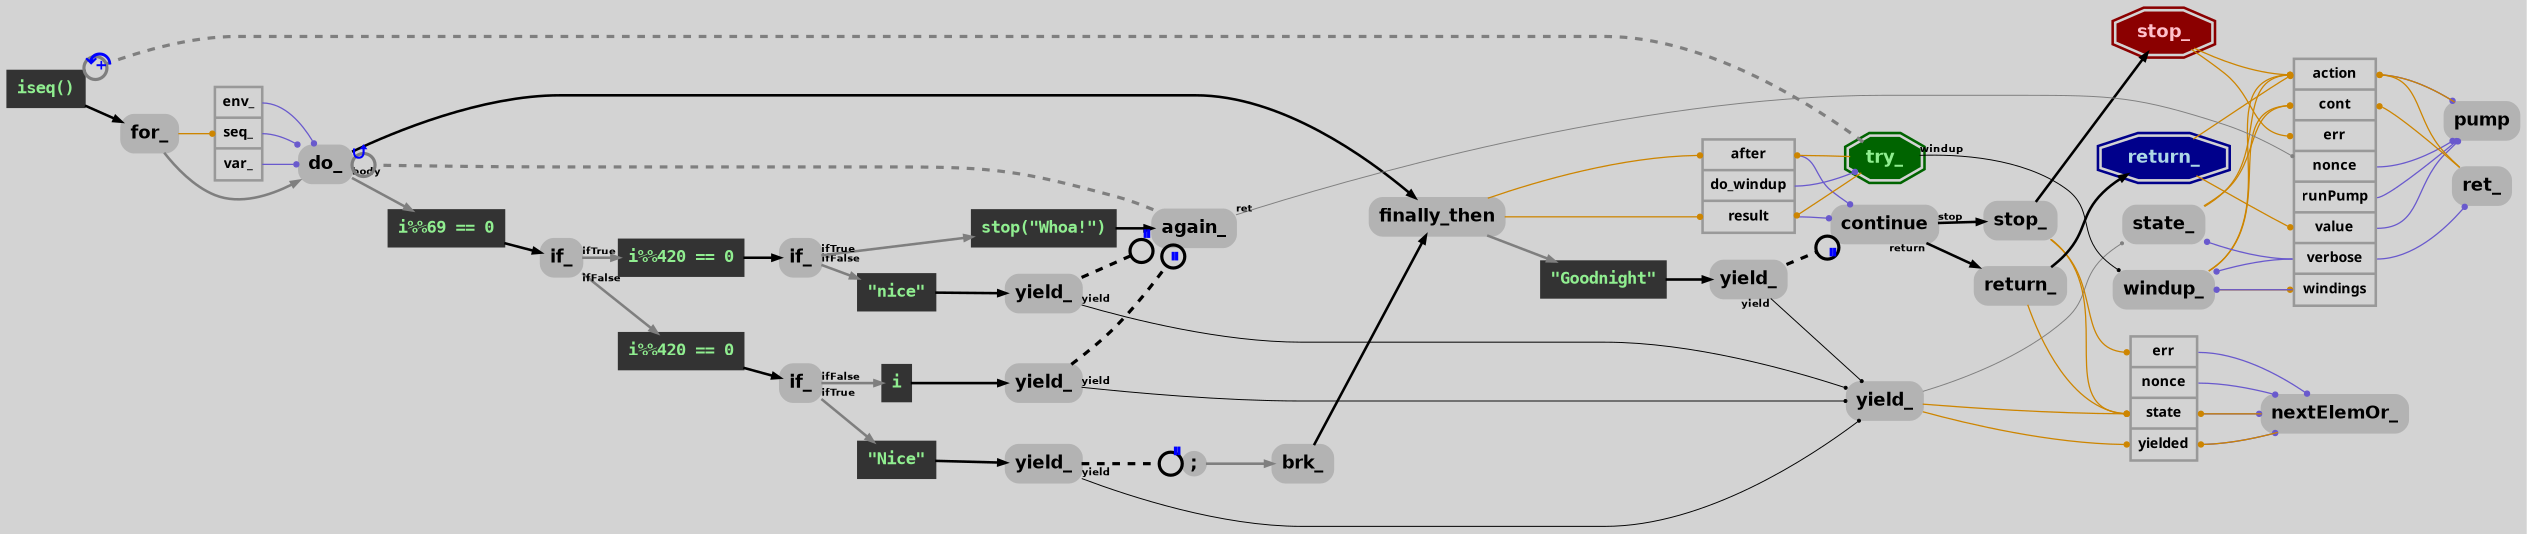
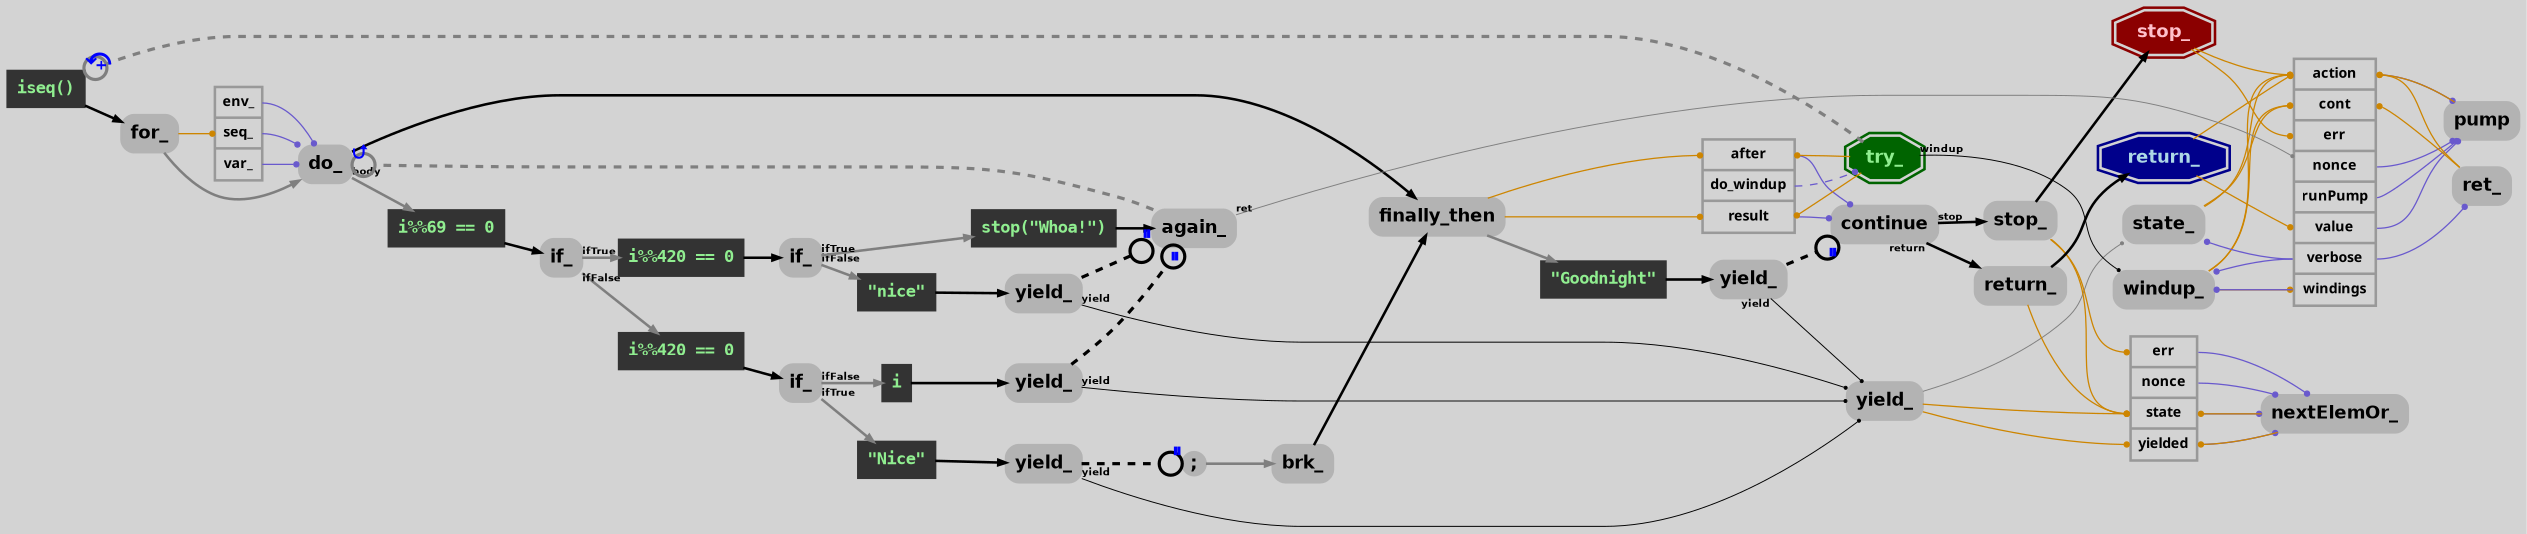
(1833, 180) -> (1833, 180)
